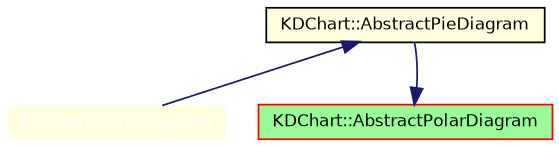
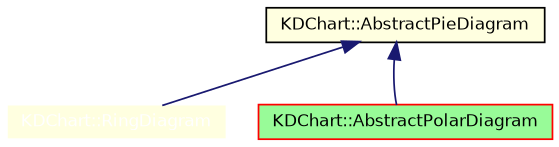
(417, 65) -> (394, 82)
